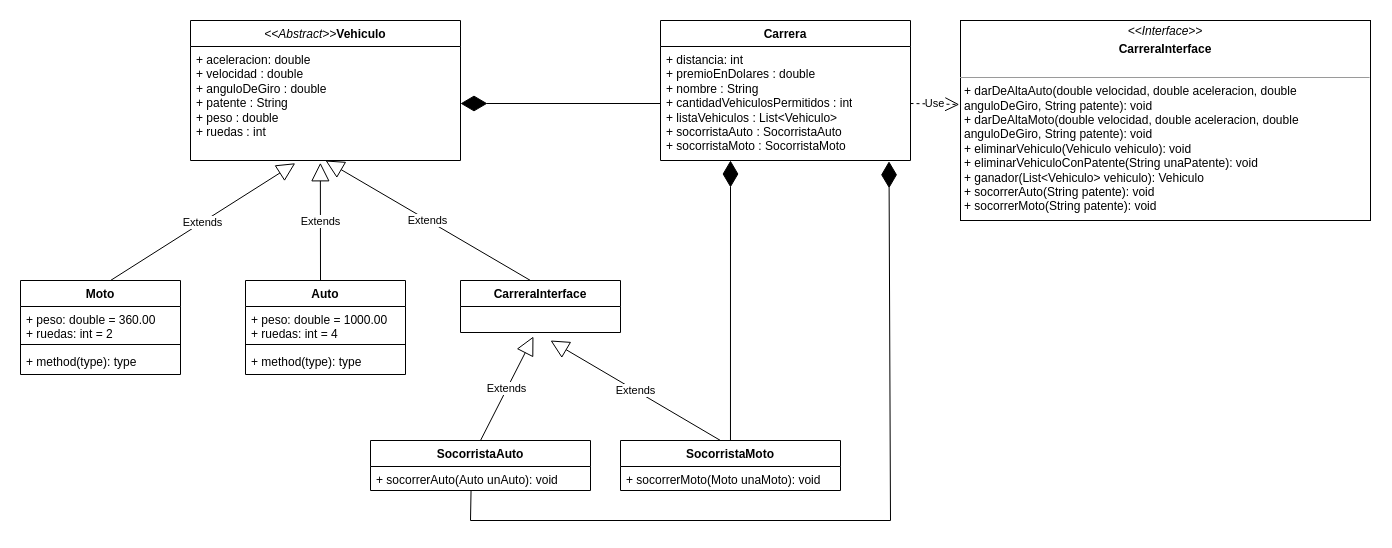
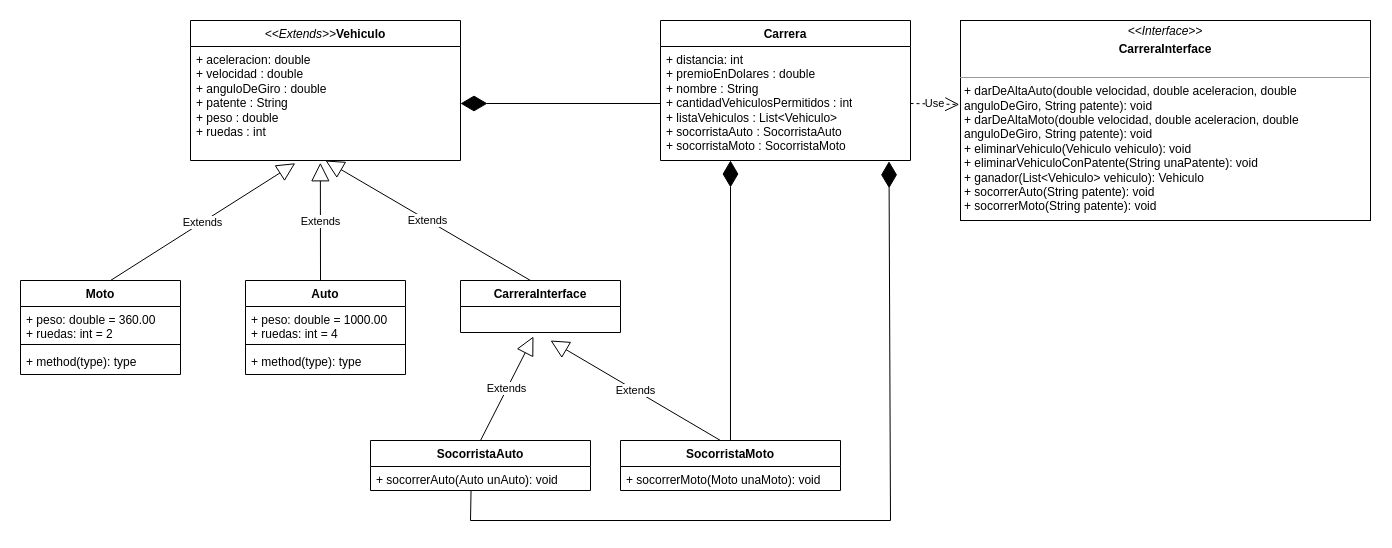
(326, 35) -> (326, 35)
